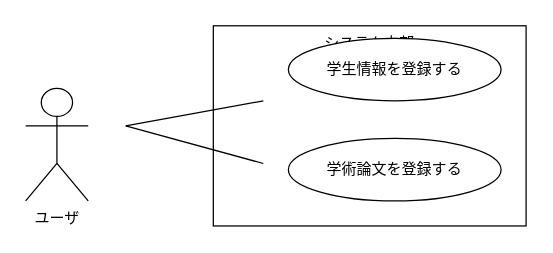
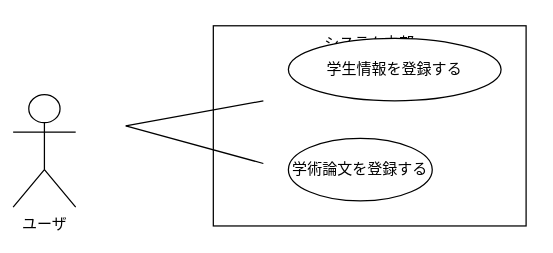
(57, 144) -> (44, 151)
(394, 169) -> (360, 169)
